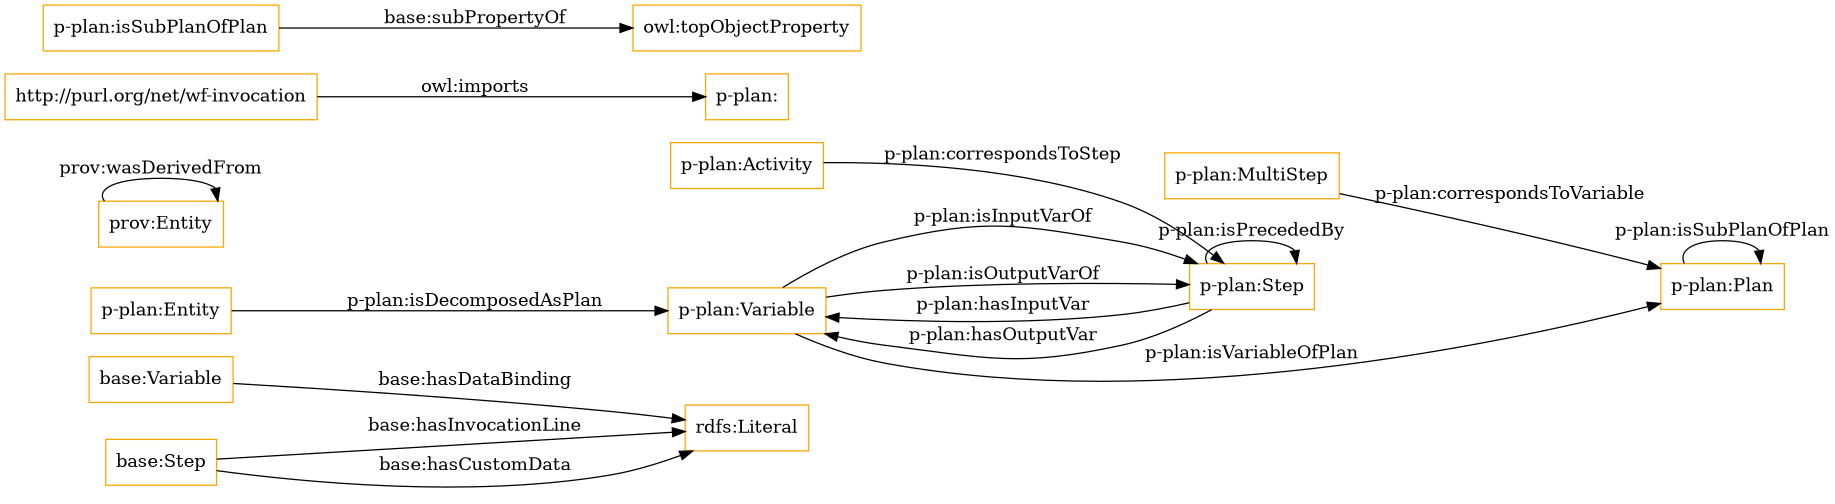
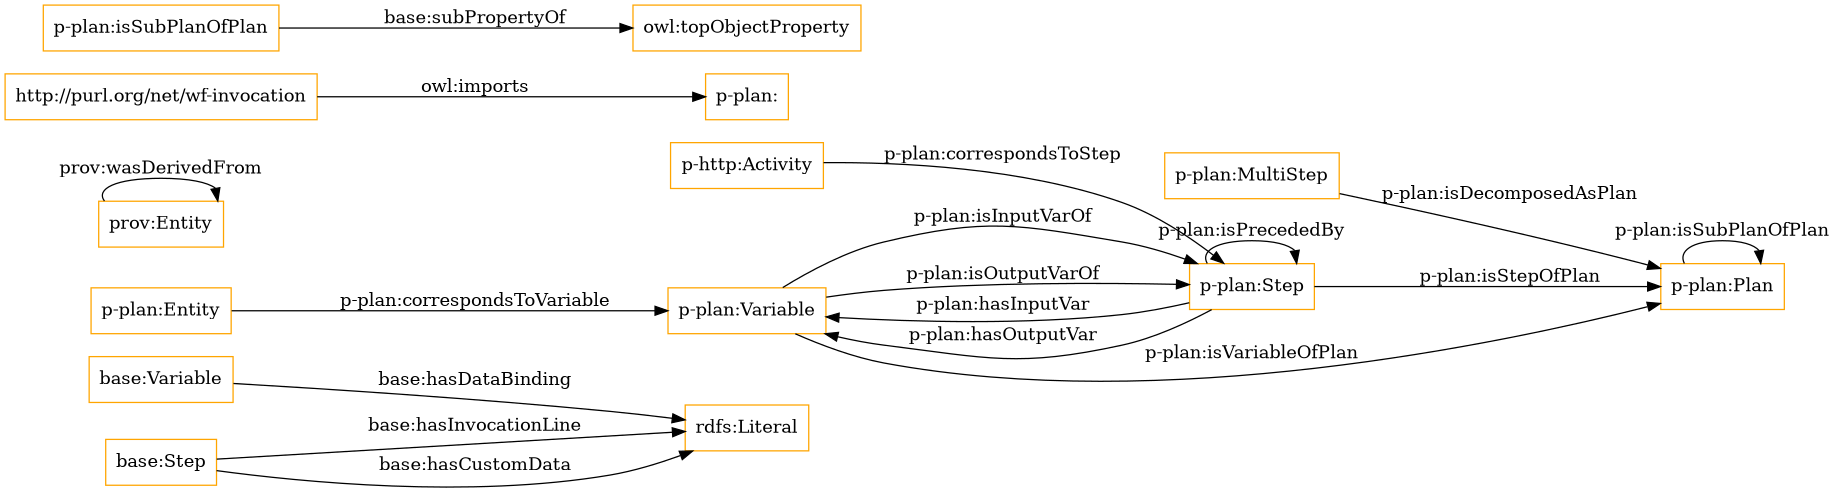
(747, 166) -> (747, 166)
(1510, 194) -> (1510, 194)
none -> (1481, 287)
(475, 301) -> (475, 301)
